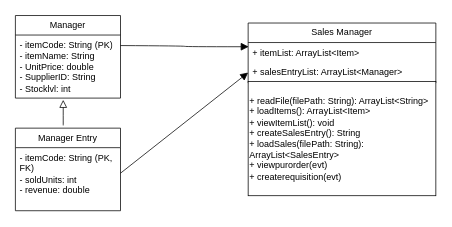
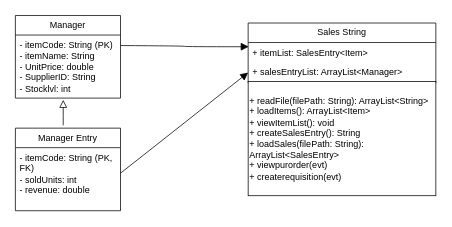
(342, 33) -> (342, 33)
(315, 53) -> (317, 53)
